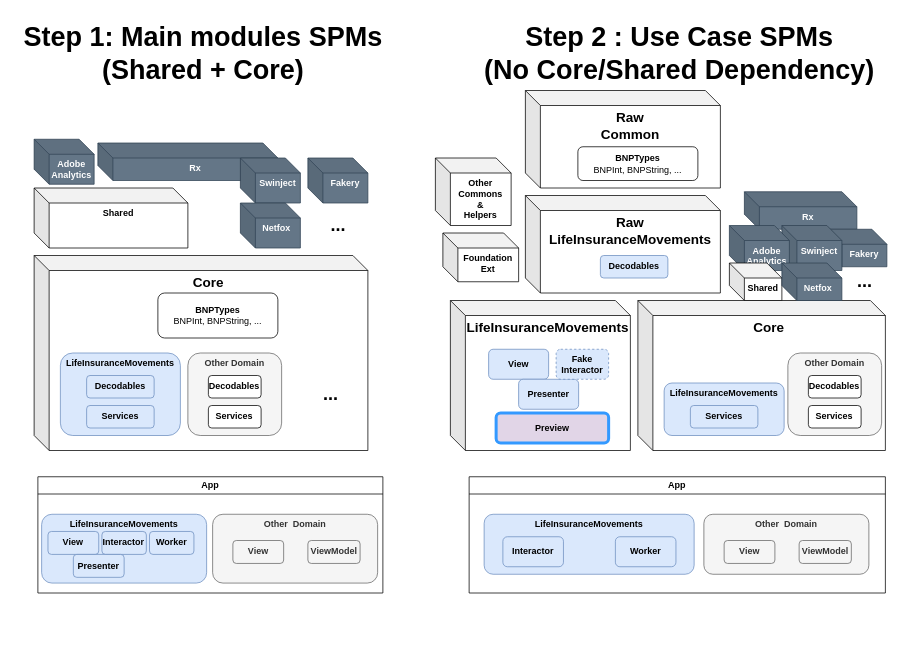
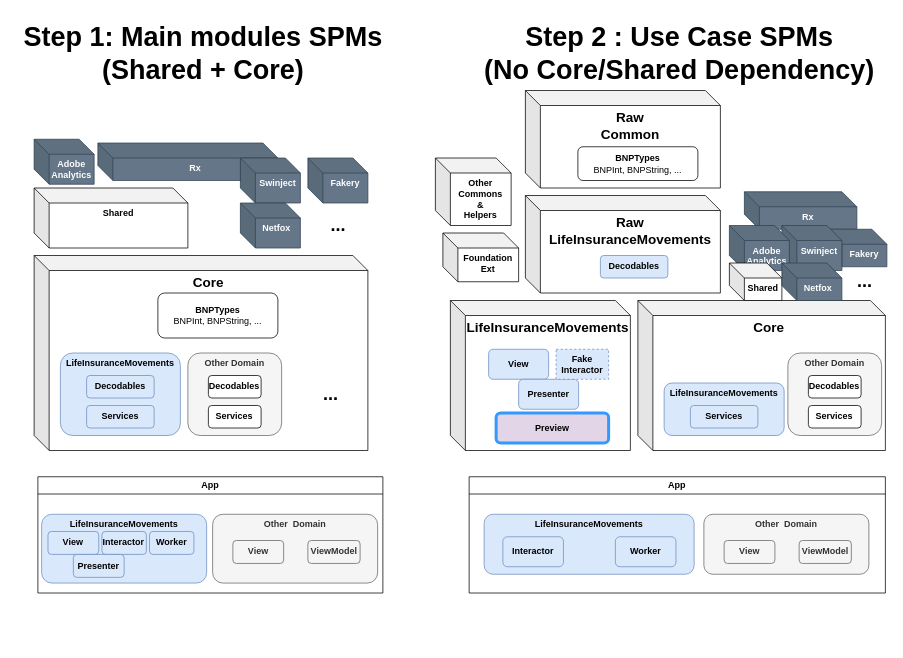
(582, 364) -> (582, 364)
